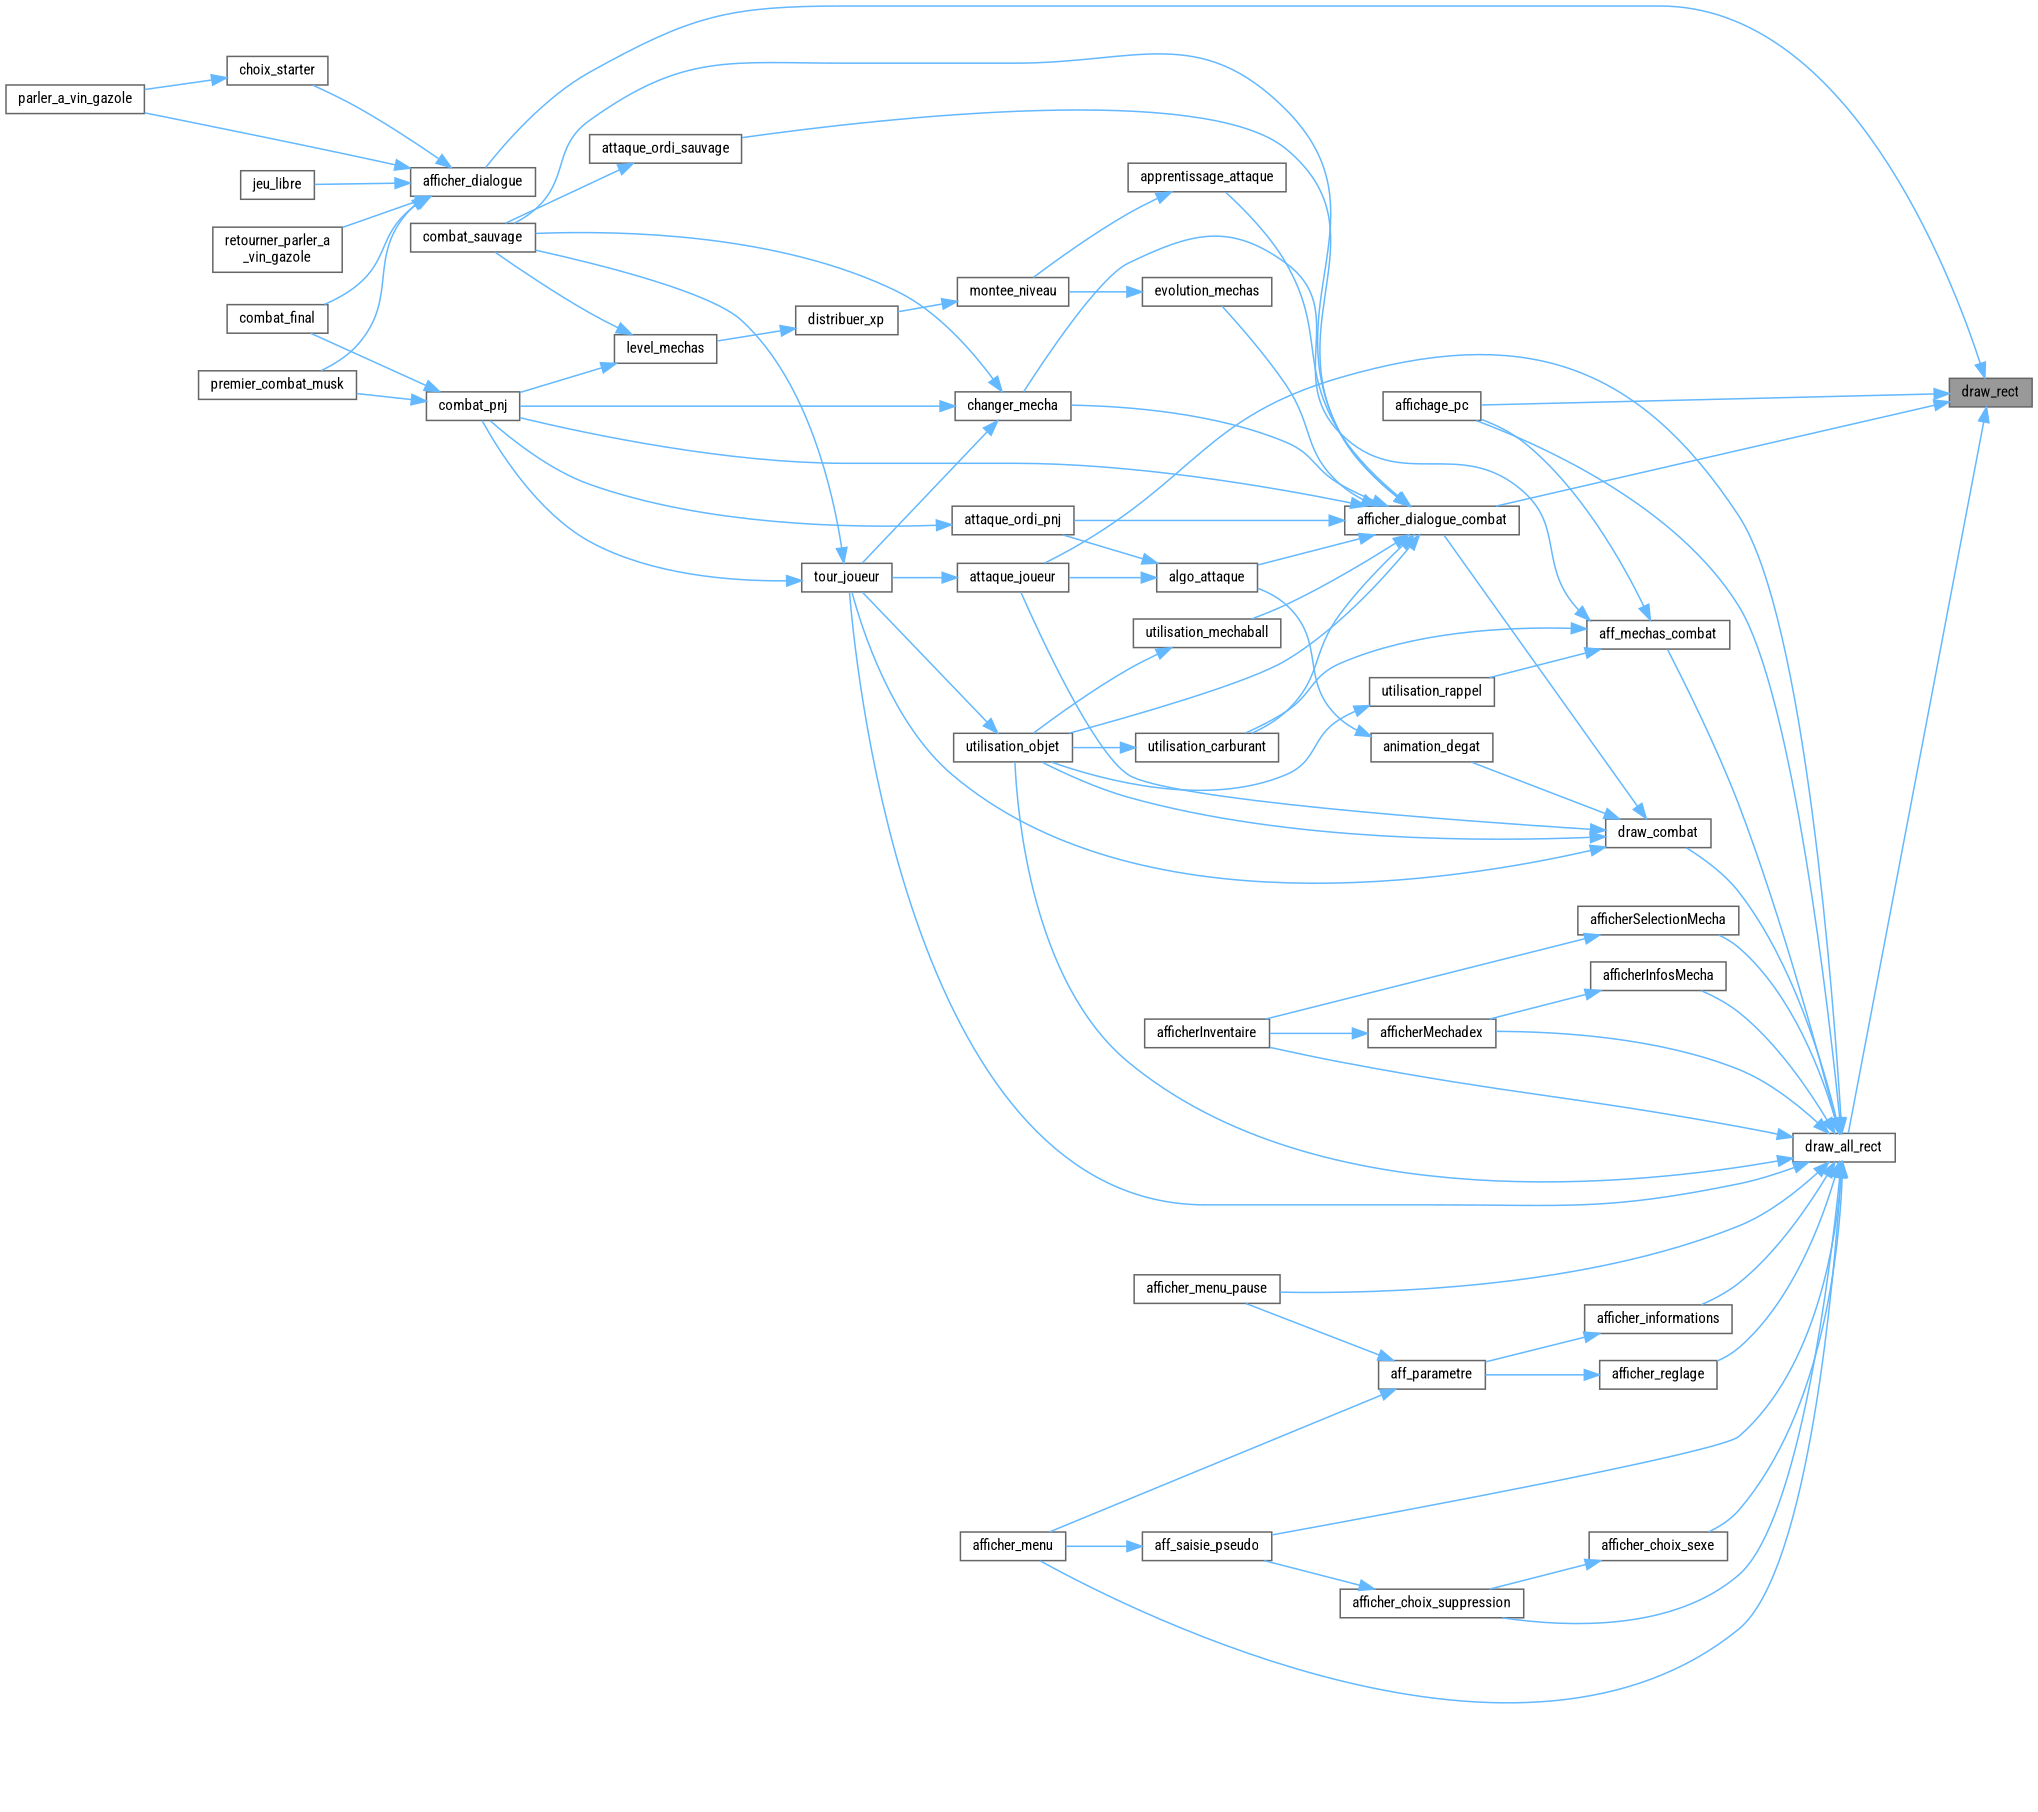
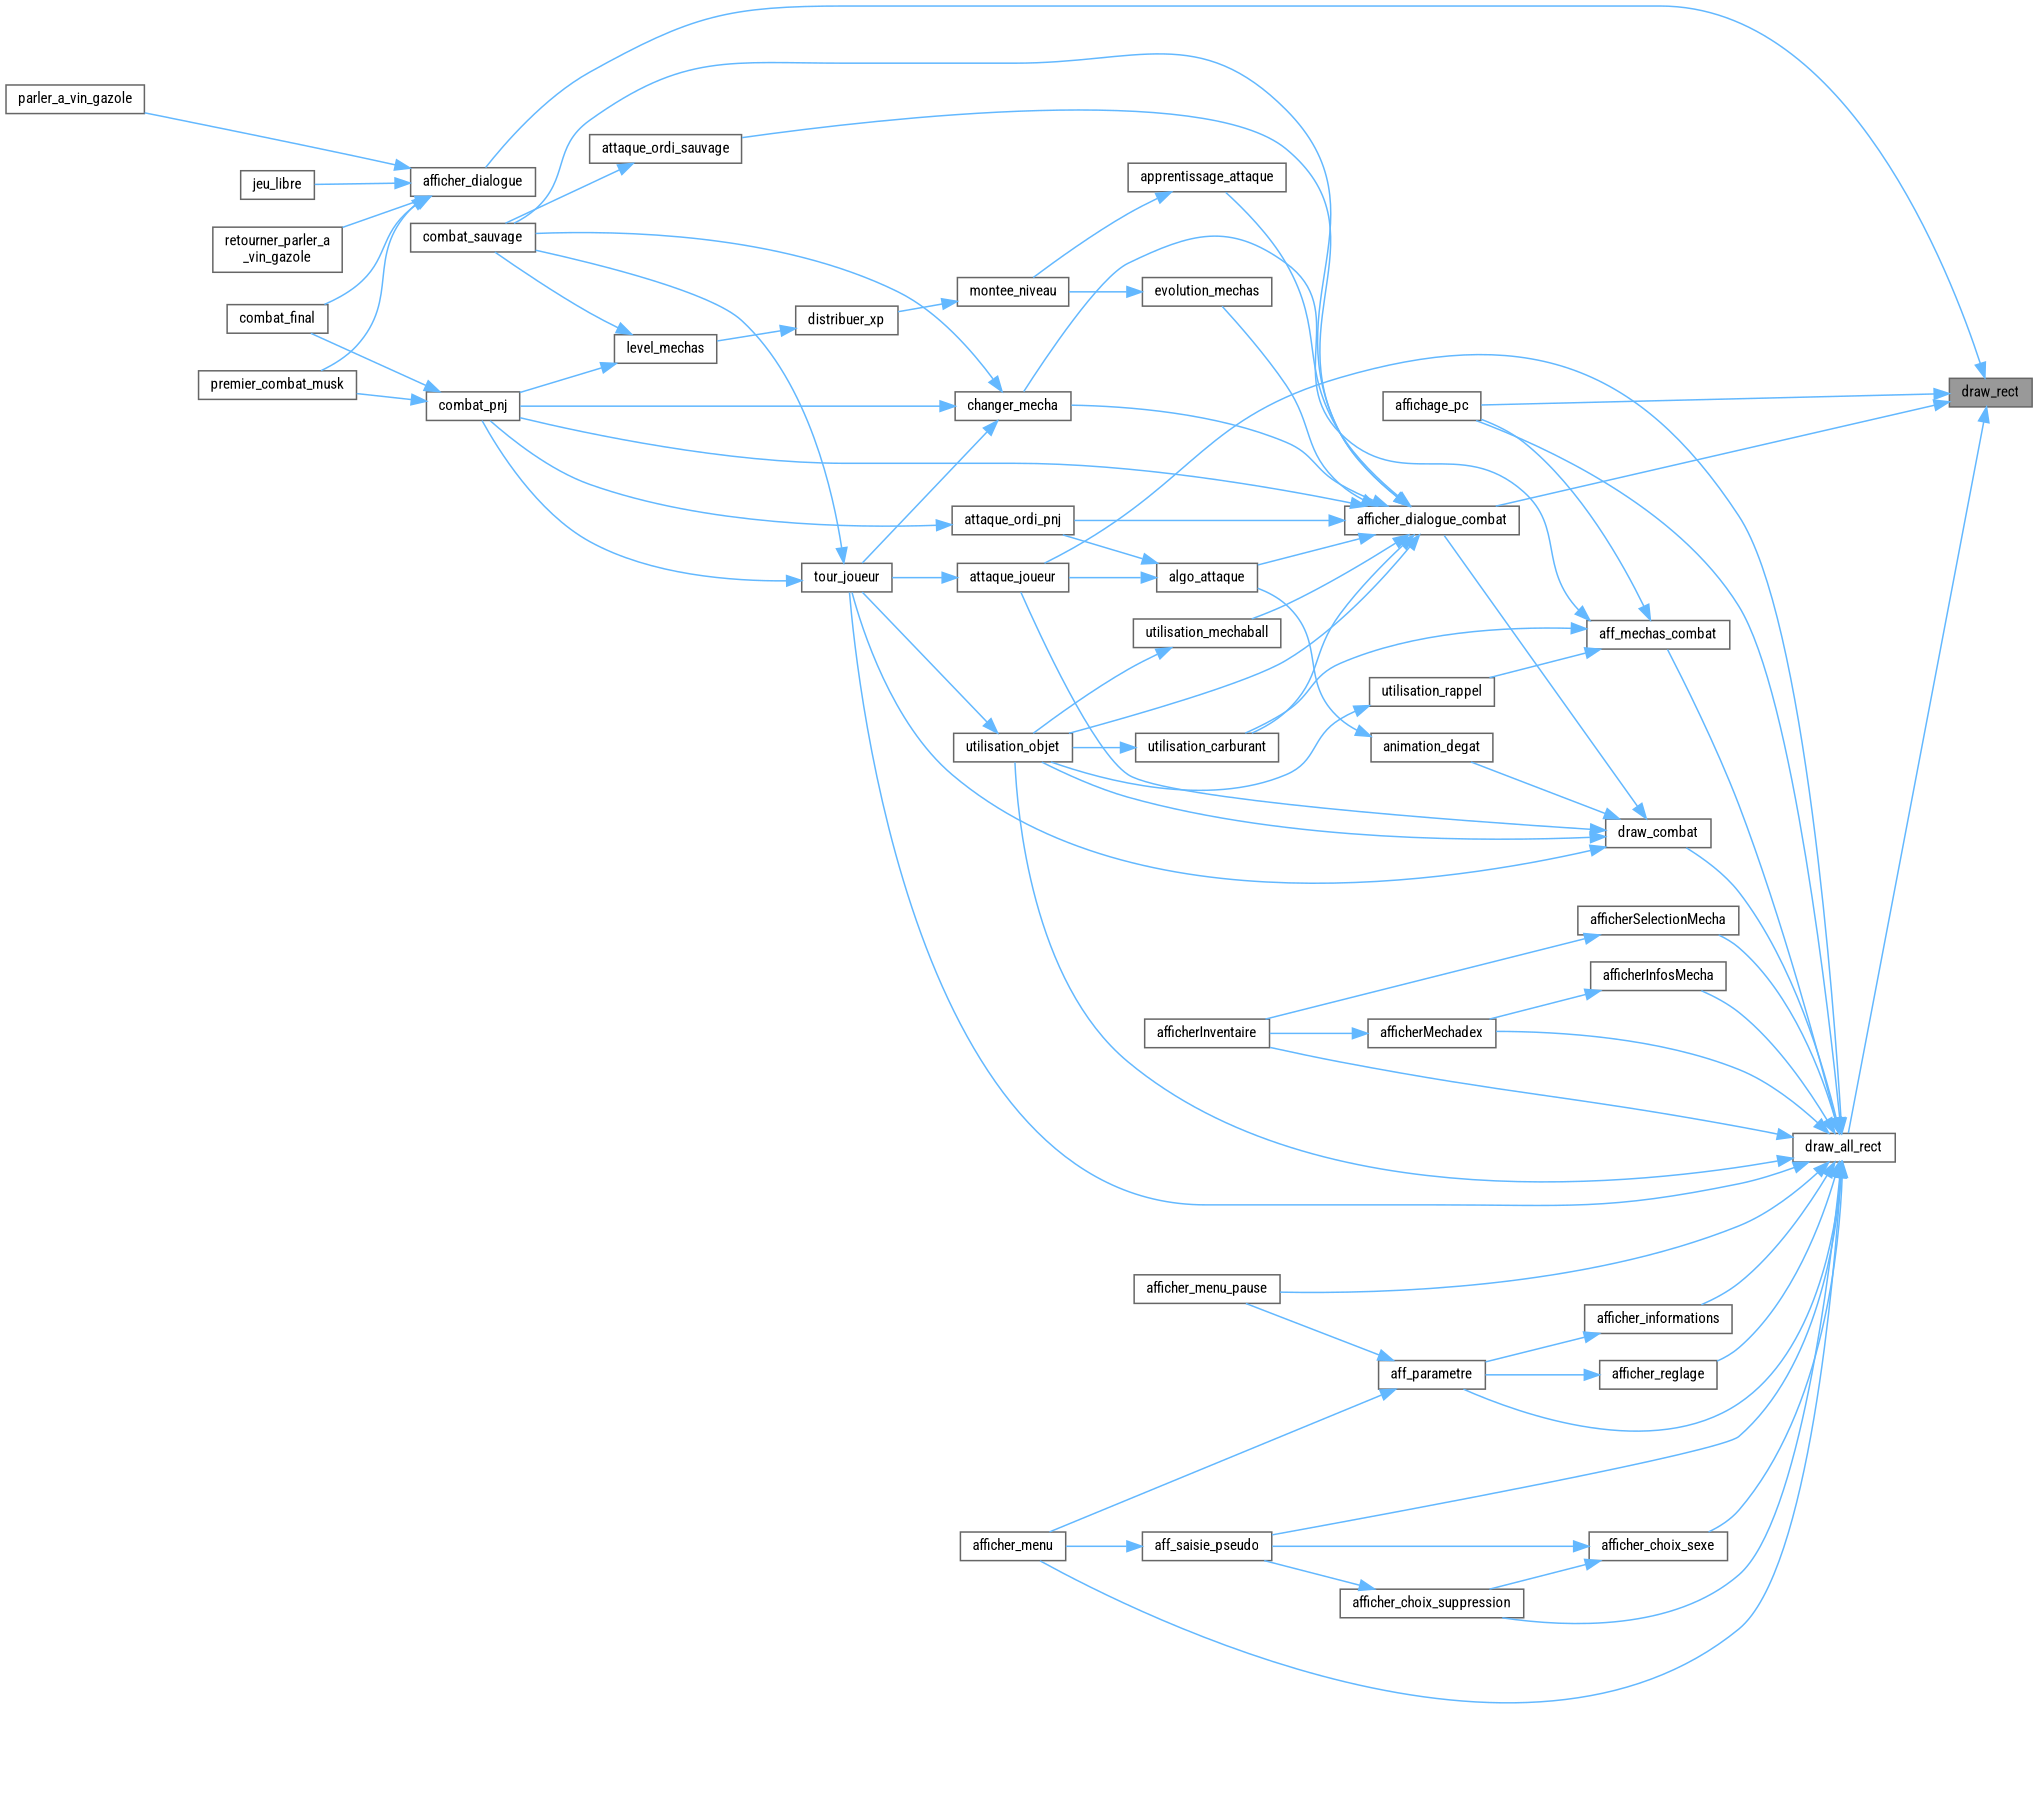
(278, 71) -> none
none -> (1725, 1410)
none -> (1423, 1546)
